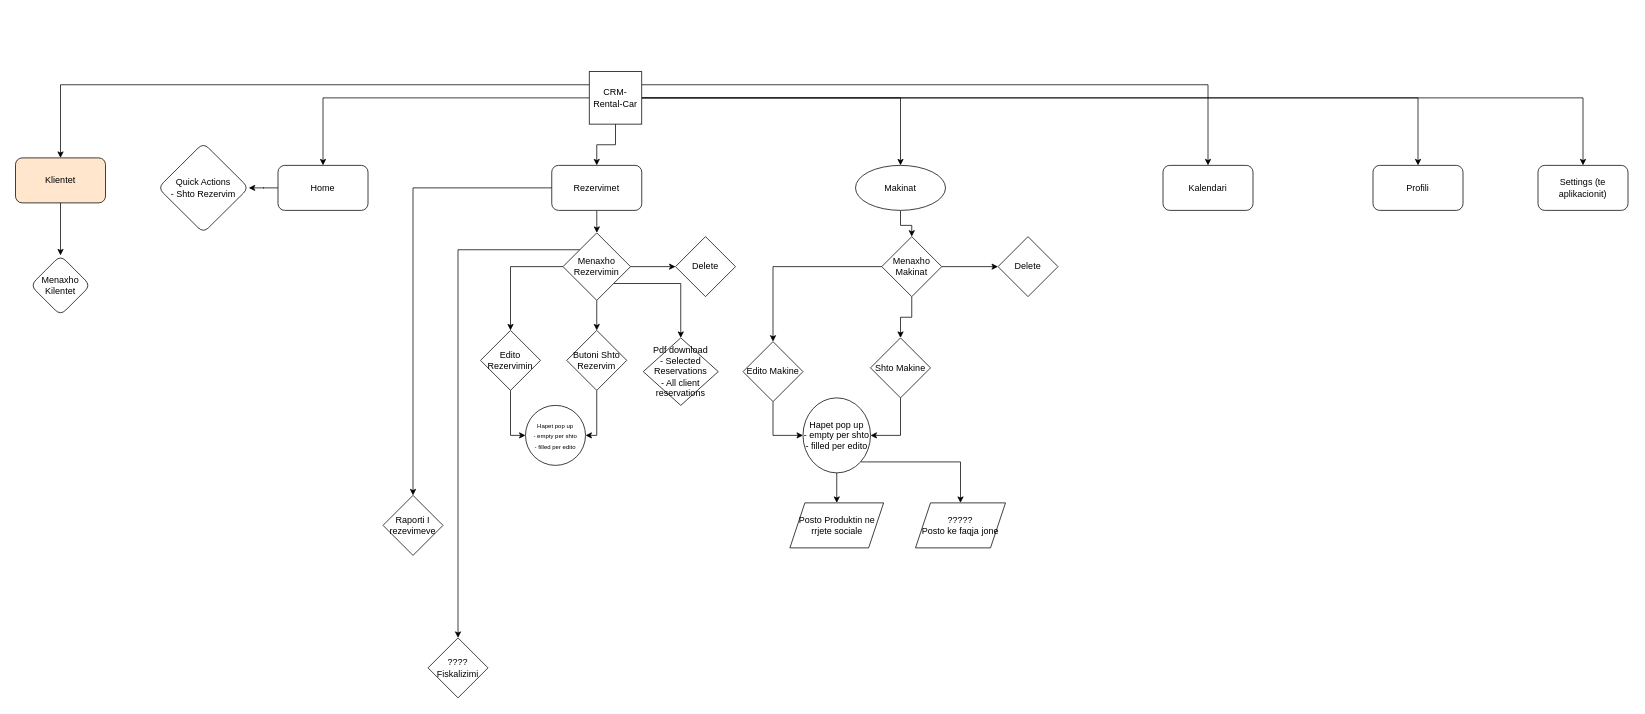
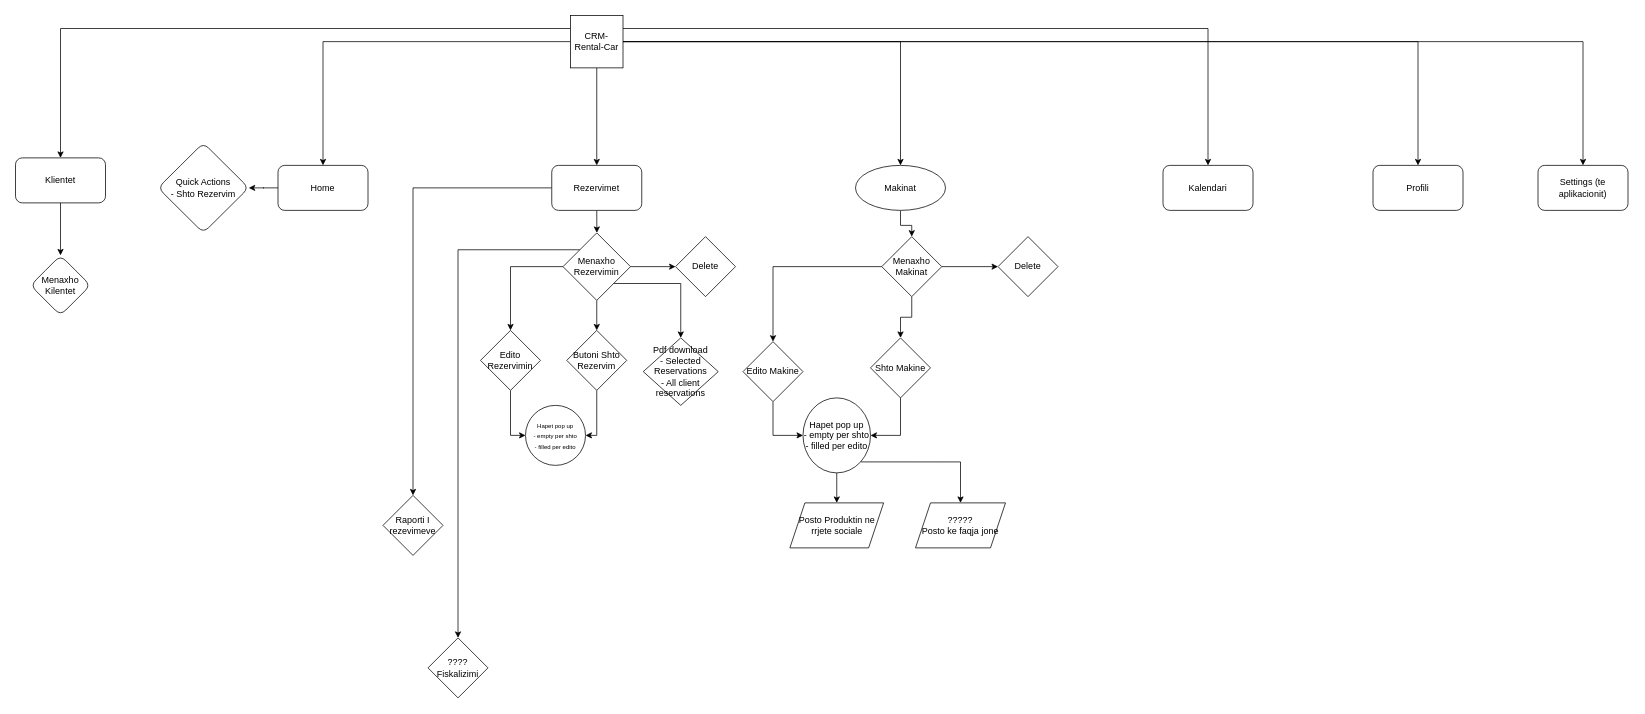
(615, 98) -> (597, 42)
(60, 180) -> (60, 180)
